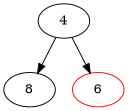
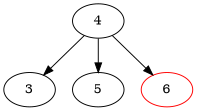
(30, 90) -> (98, 90)
none -> (30, 90)
